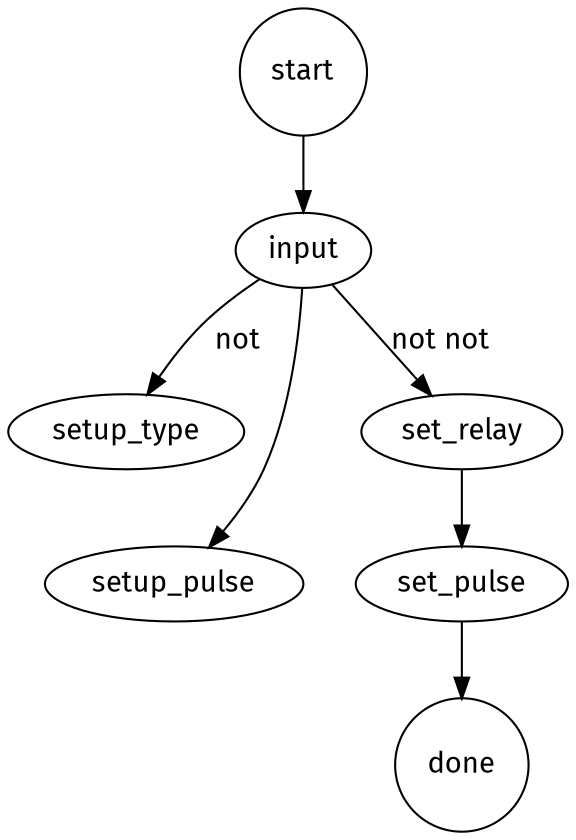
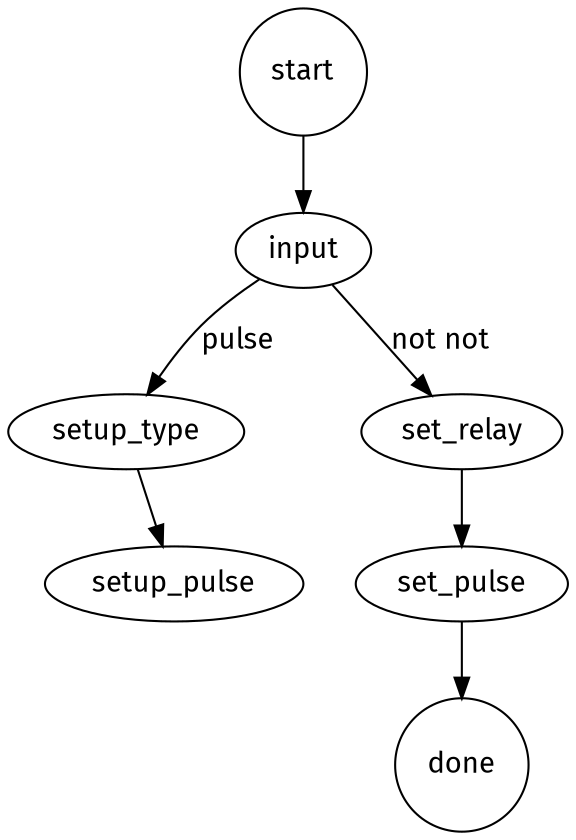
(238, 341) -> (238, 341)
(282, 417) -> (147, 498)
